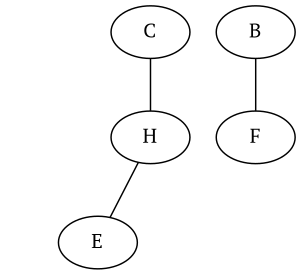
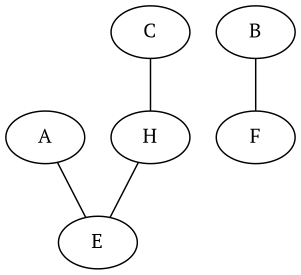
none -> (45, 137)
